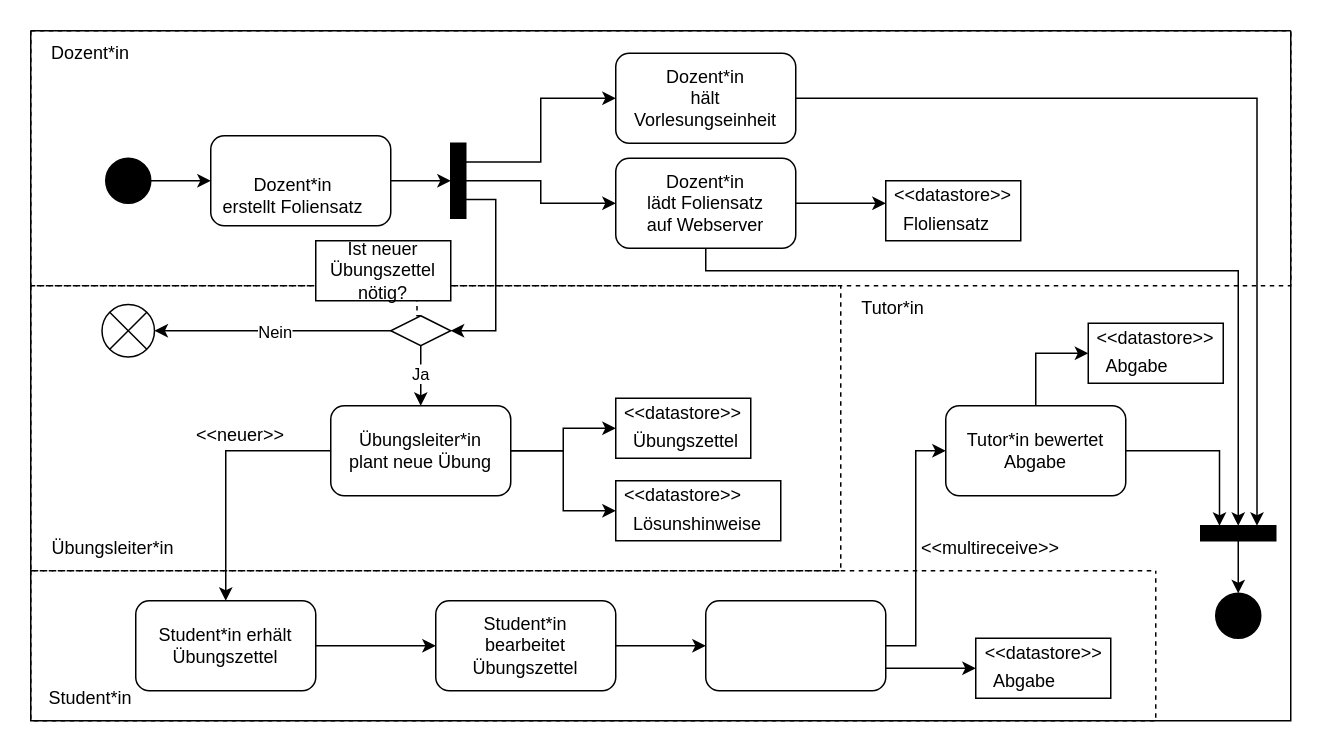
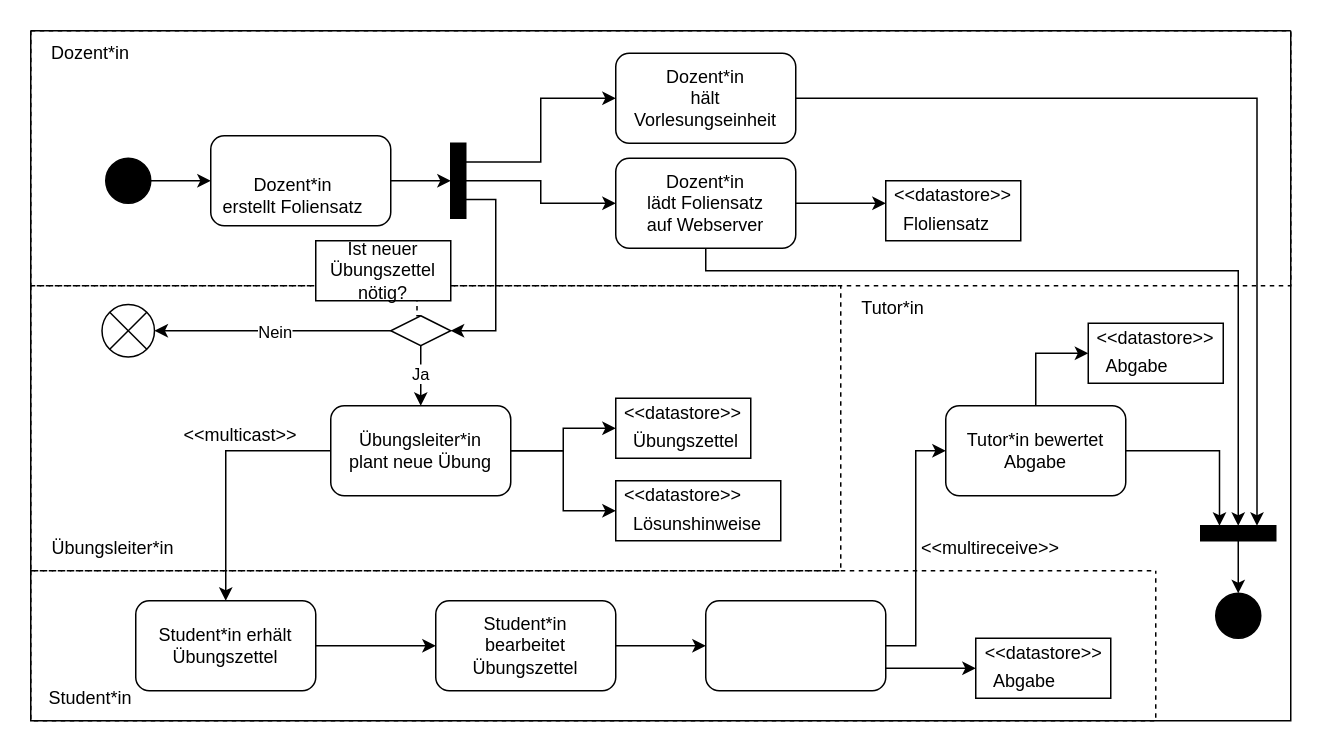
(241, 436) -> (241, 436)
